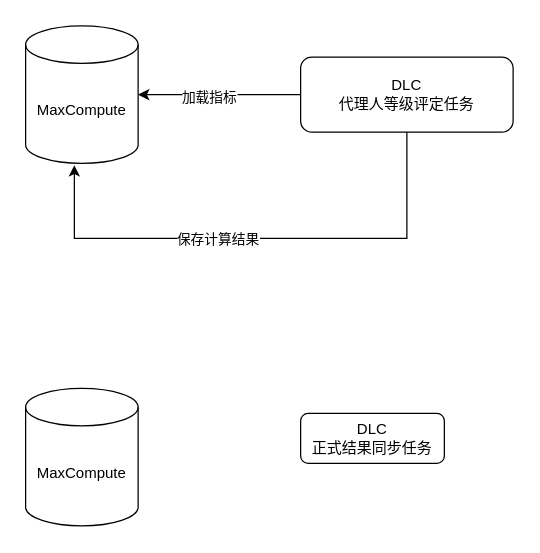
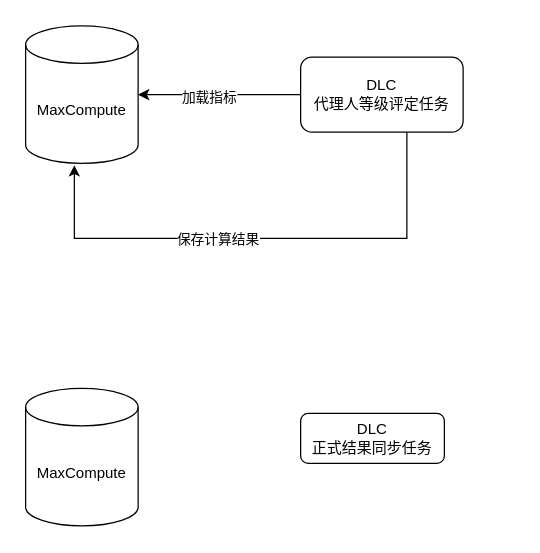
(407, 94) -> (382, 94)
